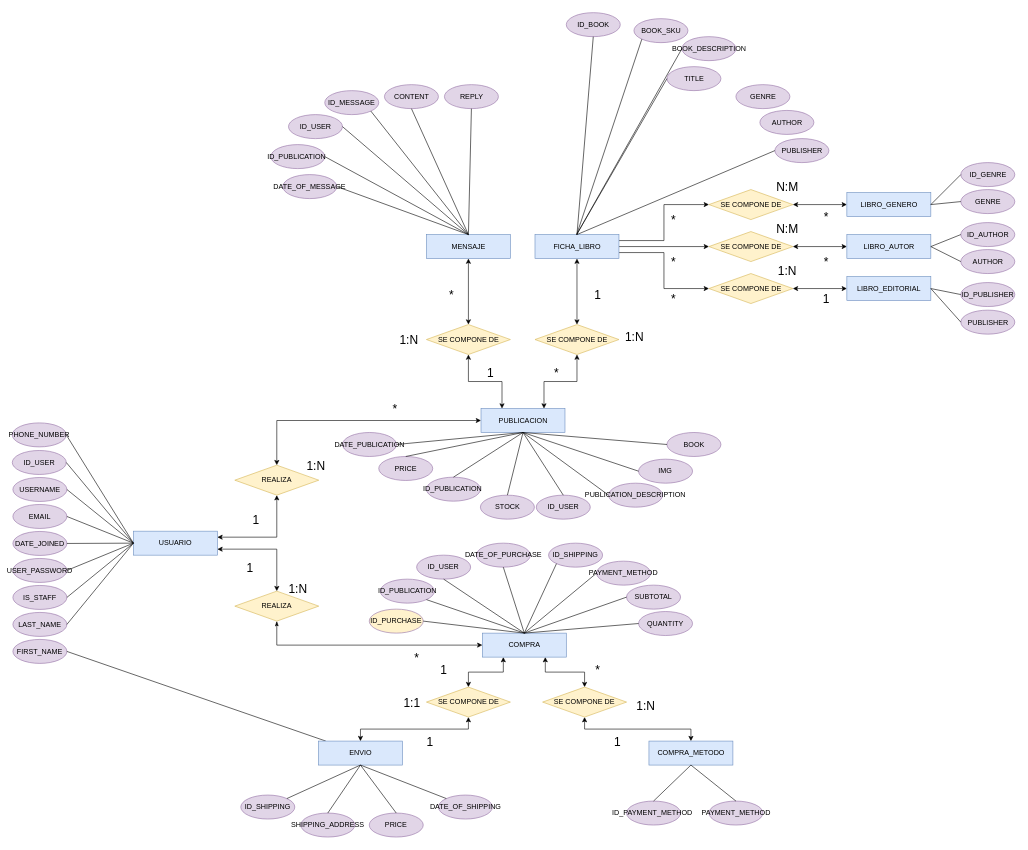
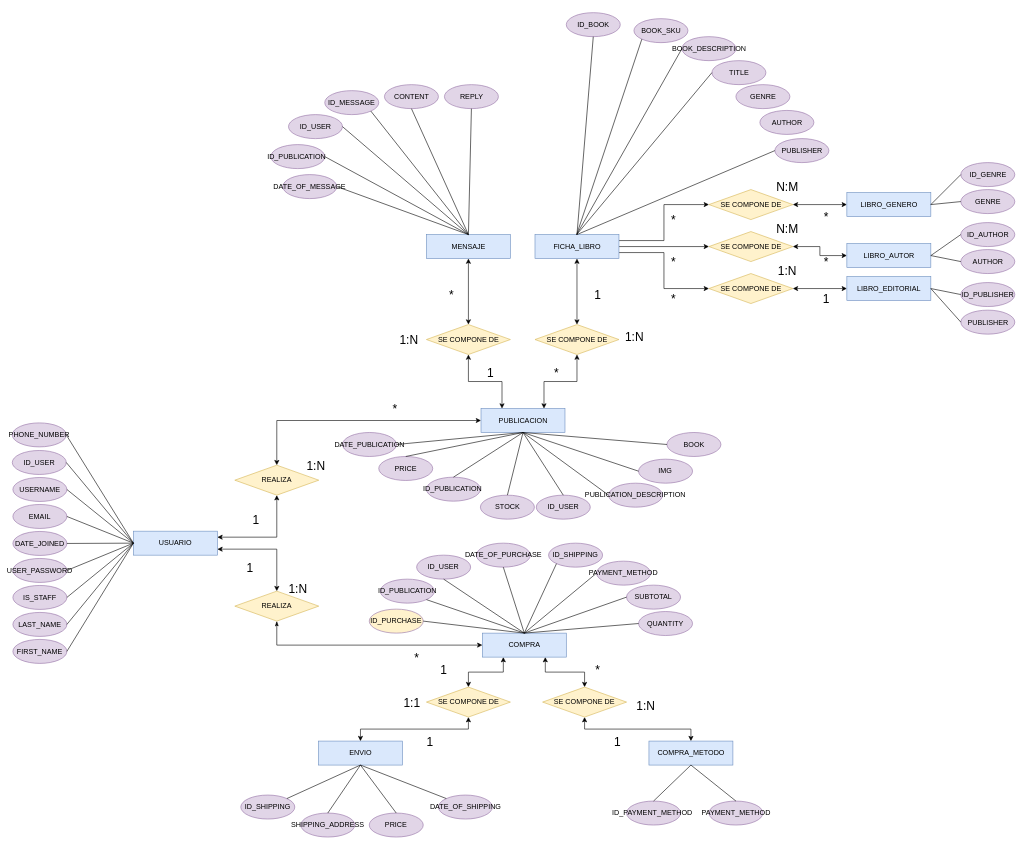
(694, 79) -> (739, 73)
(889, 247) -> (889, 256)
(196, 696) -> (98, 601)
